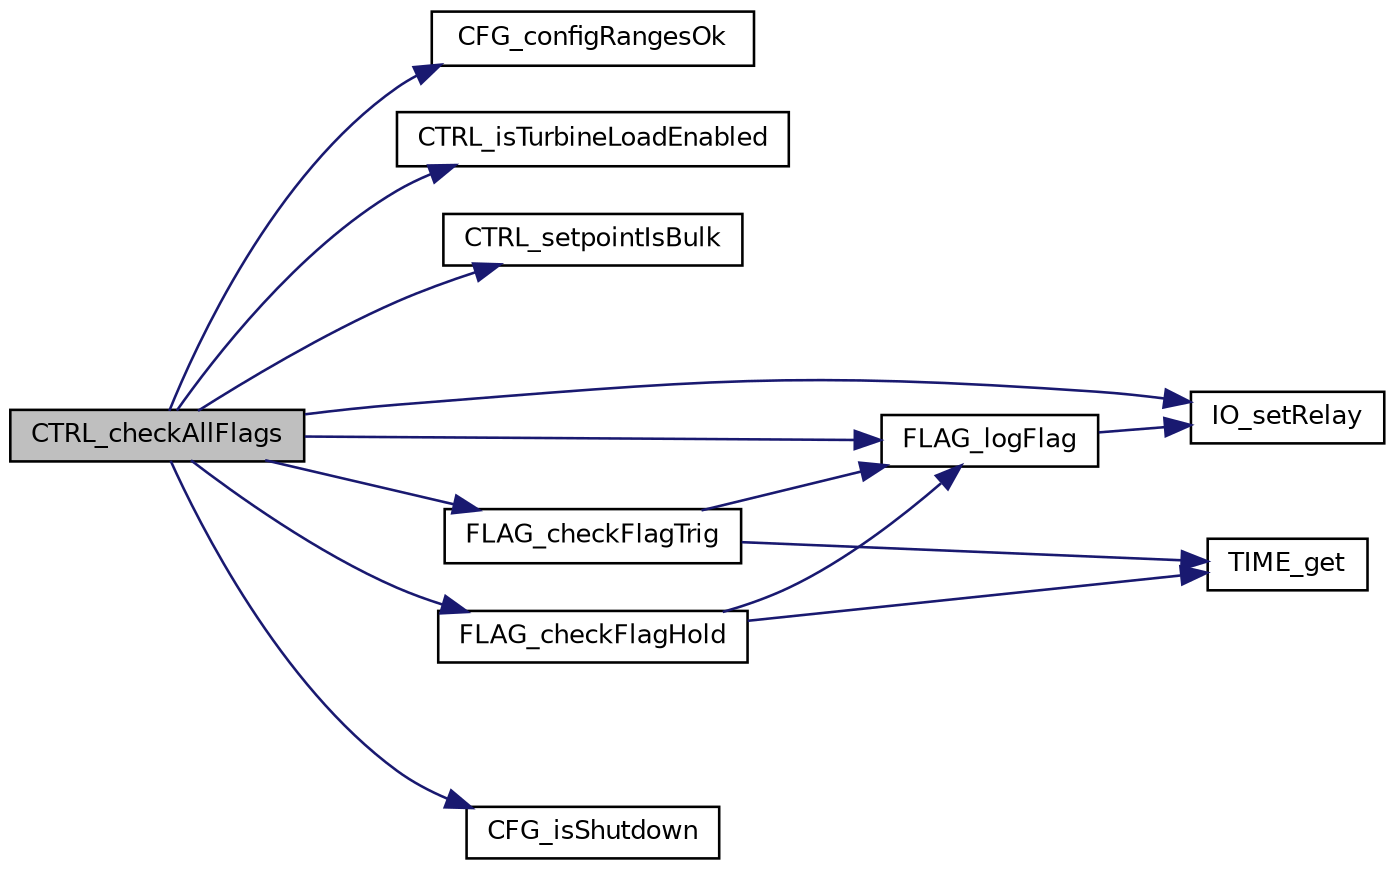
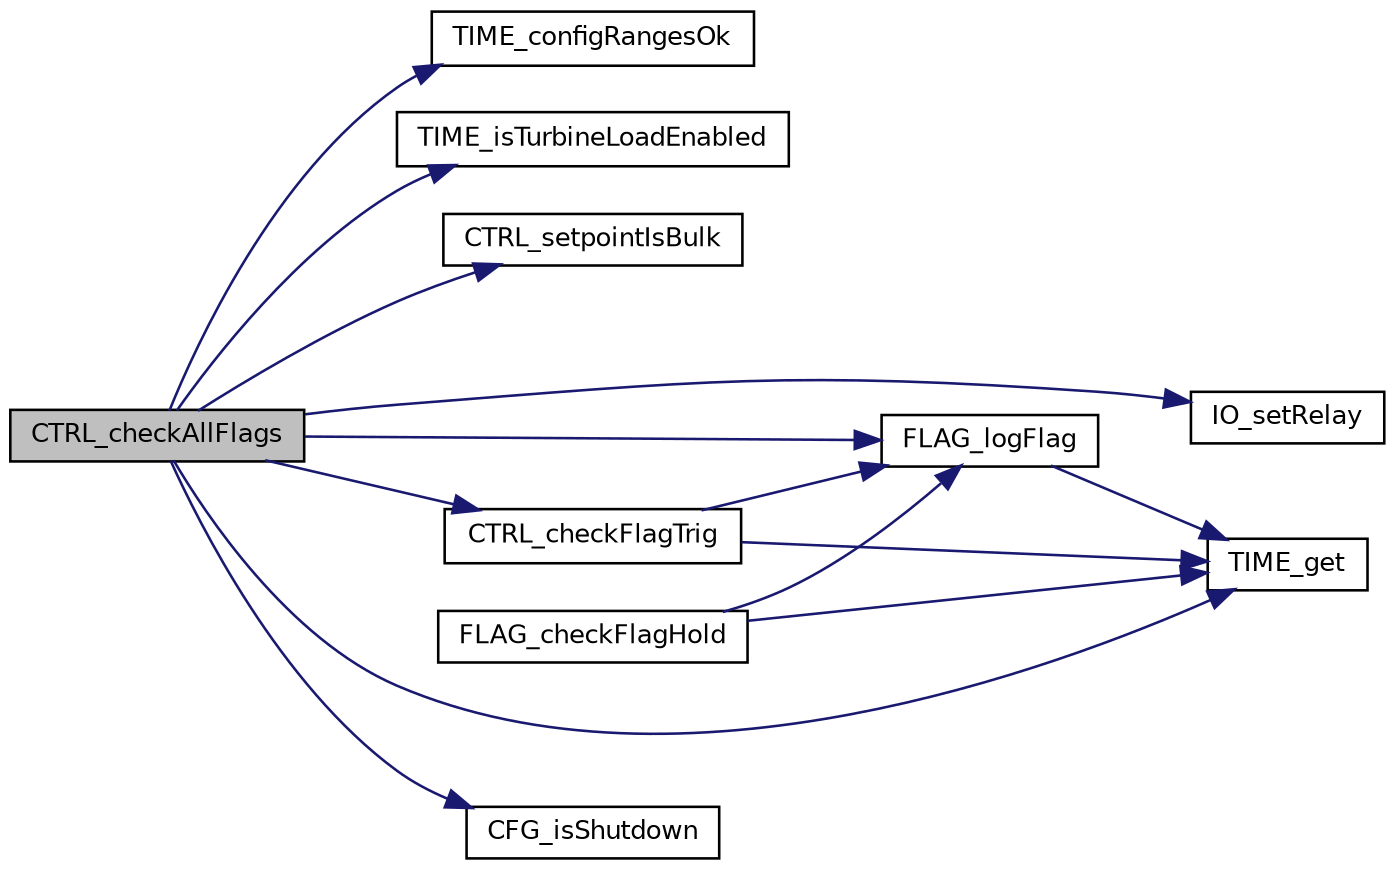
(593, 39) -> (593, 39)
(593, 139) -> (593, 139)
(1132, 430) -> (1127, 498)
(593, 536) -> (593, 536)
(311, 543) -> (649, 732)
